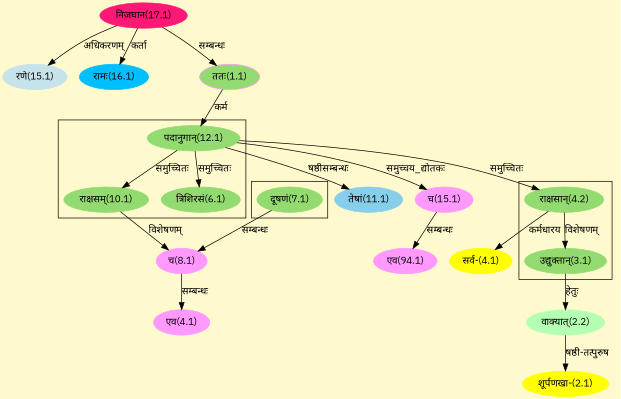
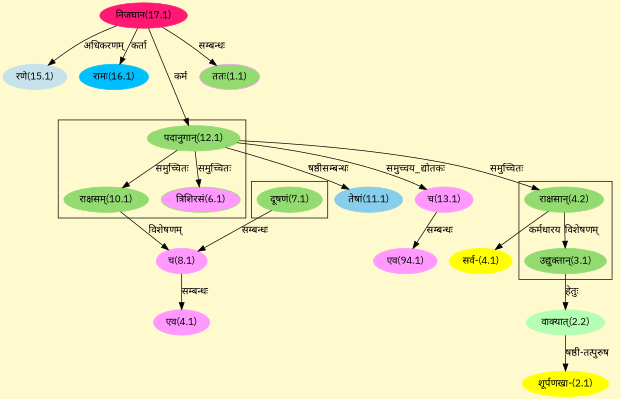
(213, 105) -> (167, 74)
(201, 200) -> (201, 200)
(444, 200) -> (444, 200)
